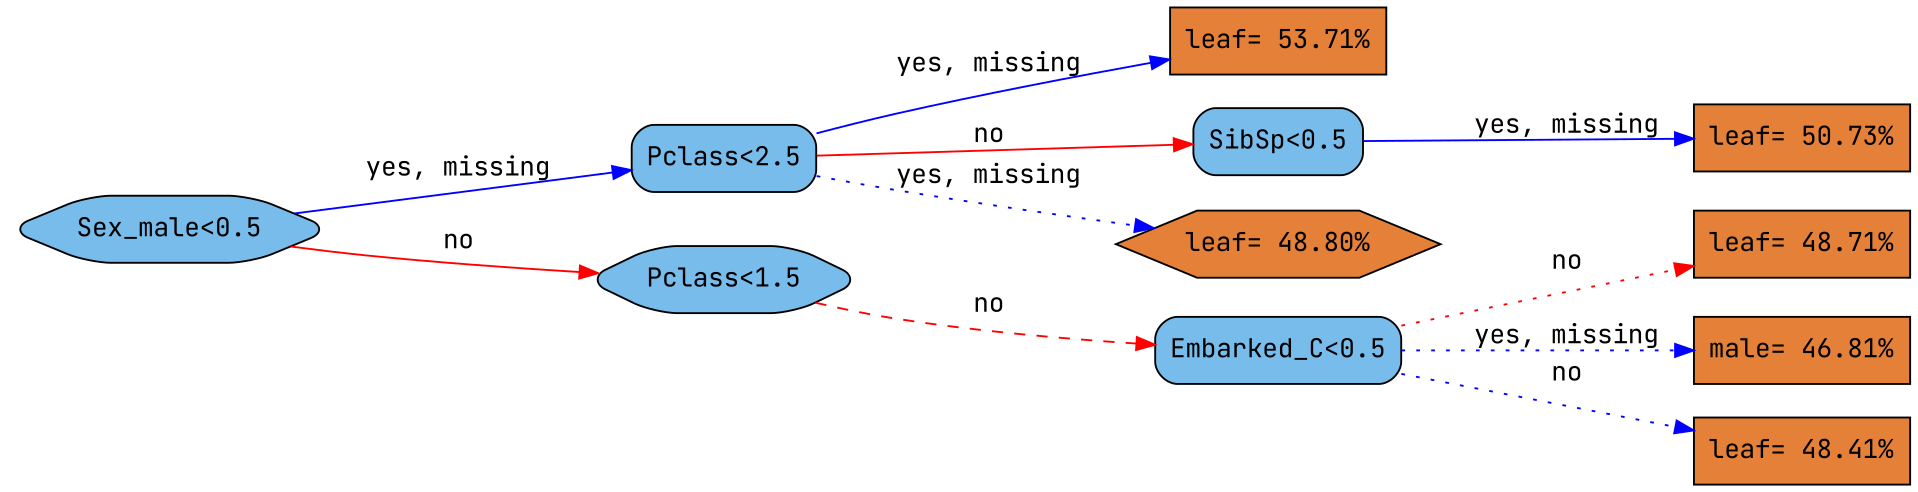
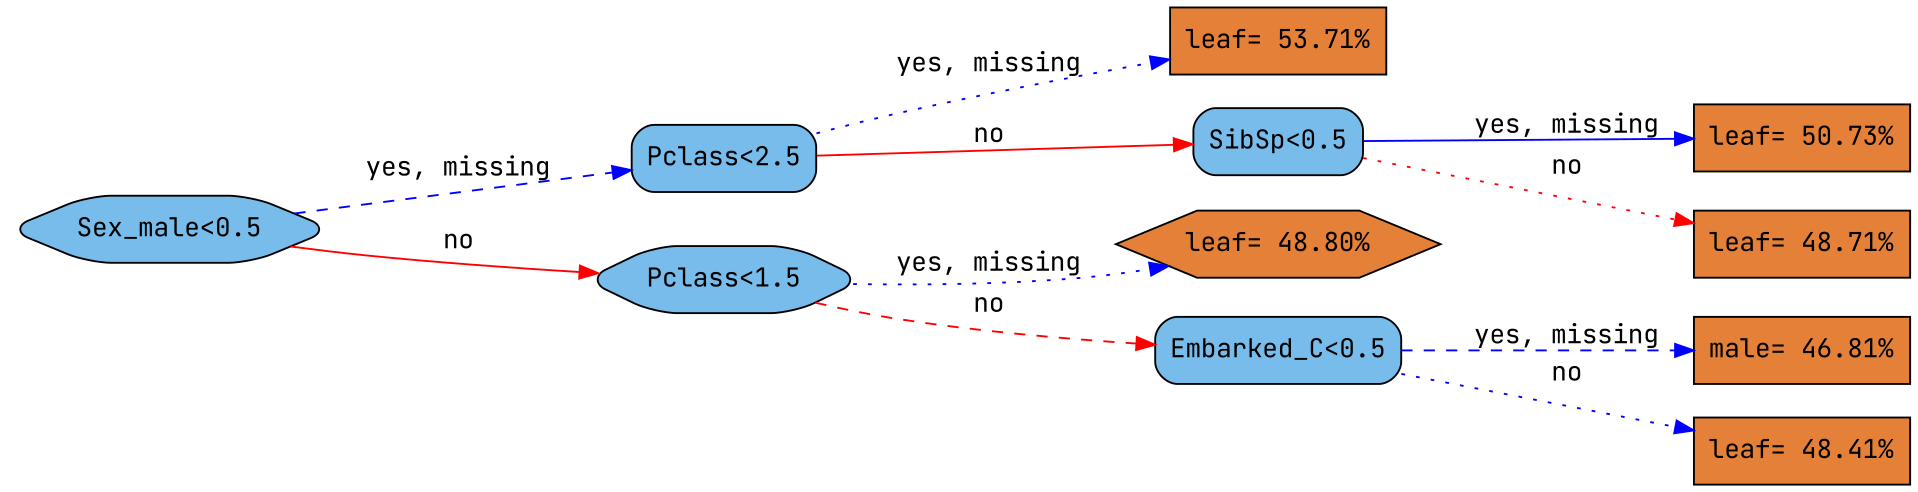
(983, 95) -> (983, 95)
(453, 193) -> (453, 193)
(975, 203) -> (1002, 283)
(1538, 298) -> (1519, 189)
(1538, 350) -> (1538, 350)
